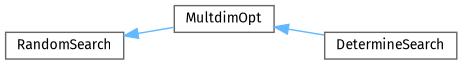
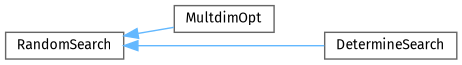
(306, 32) -> (231, 46)
